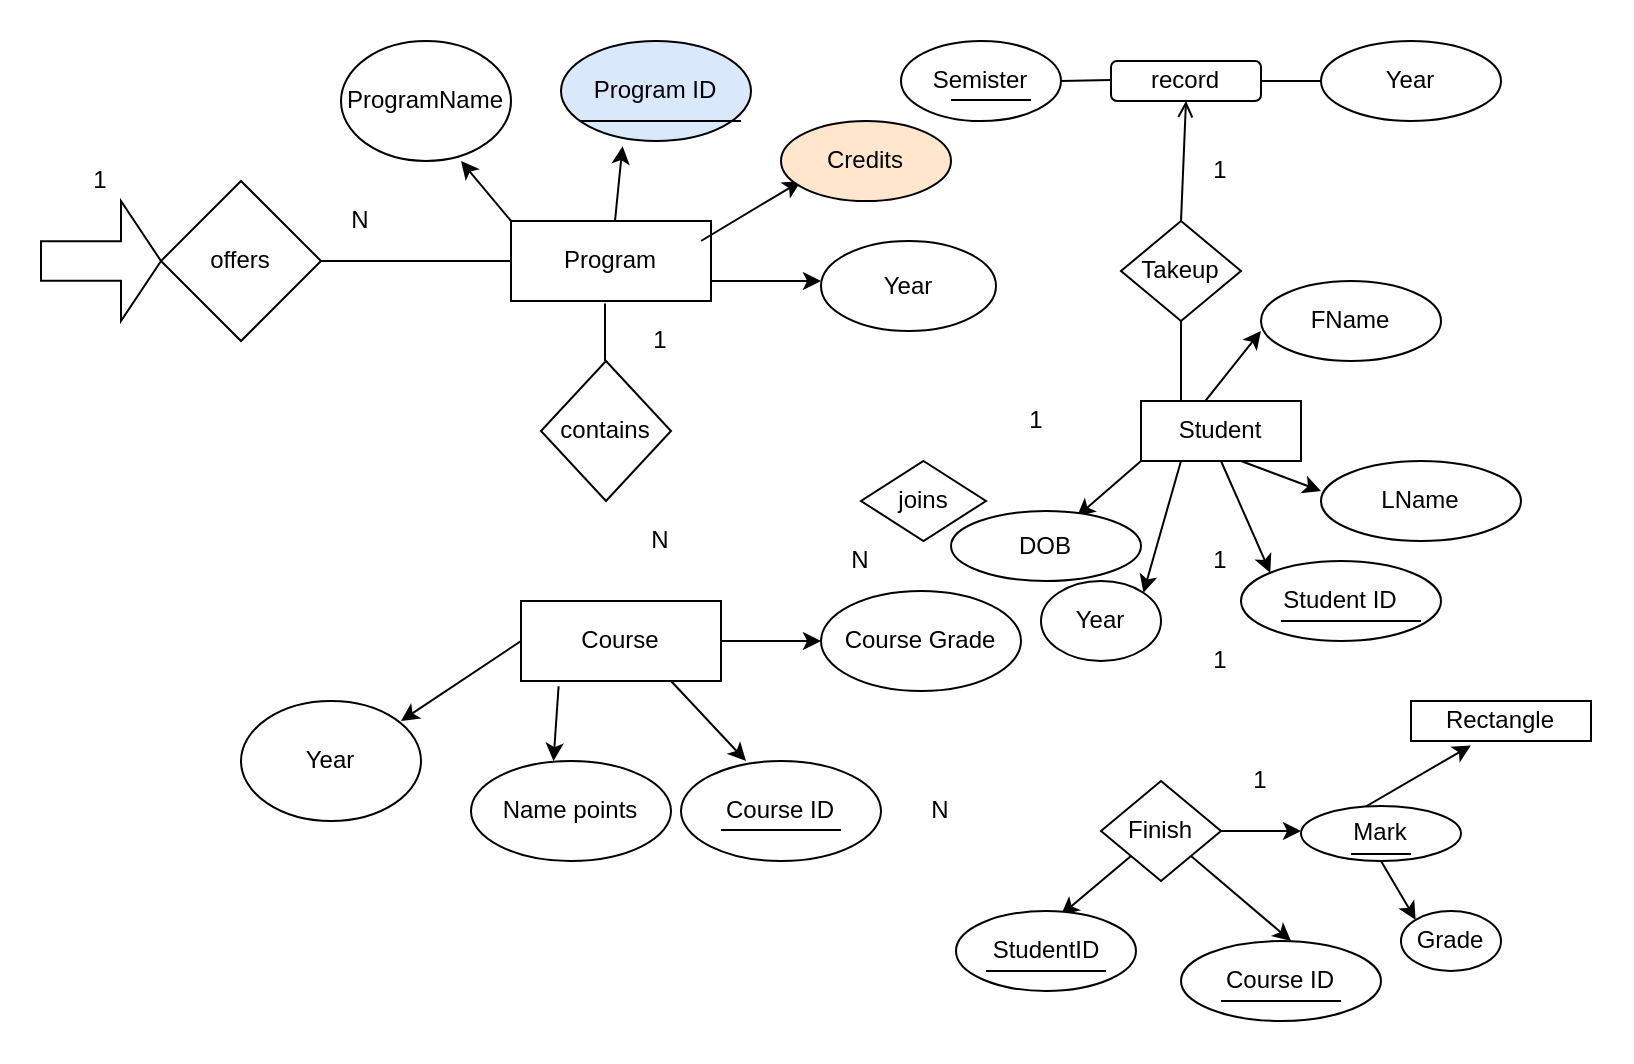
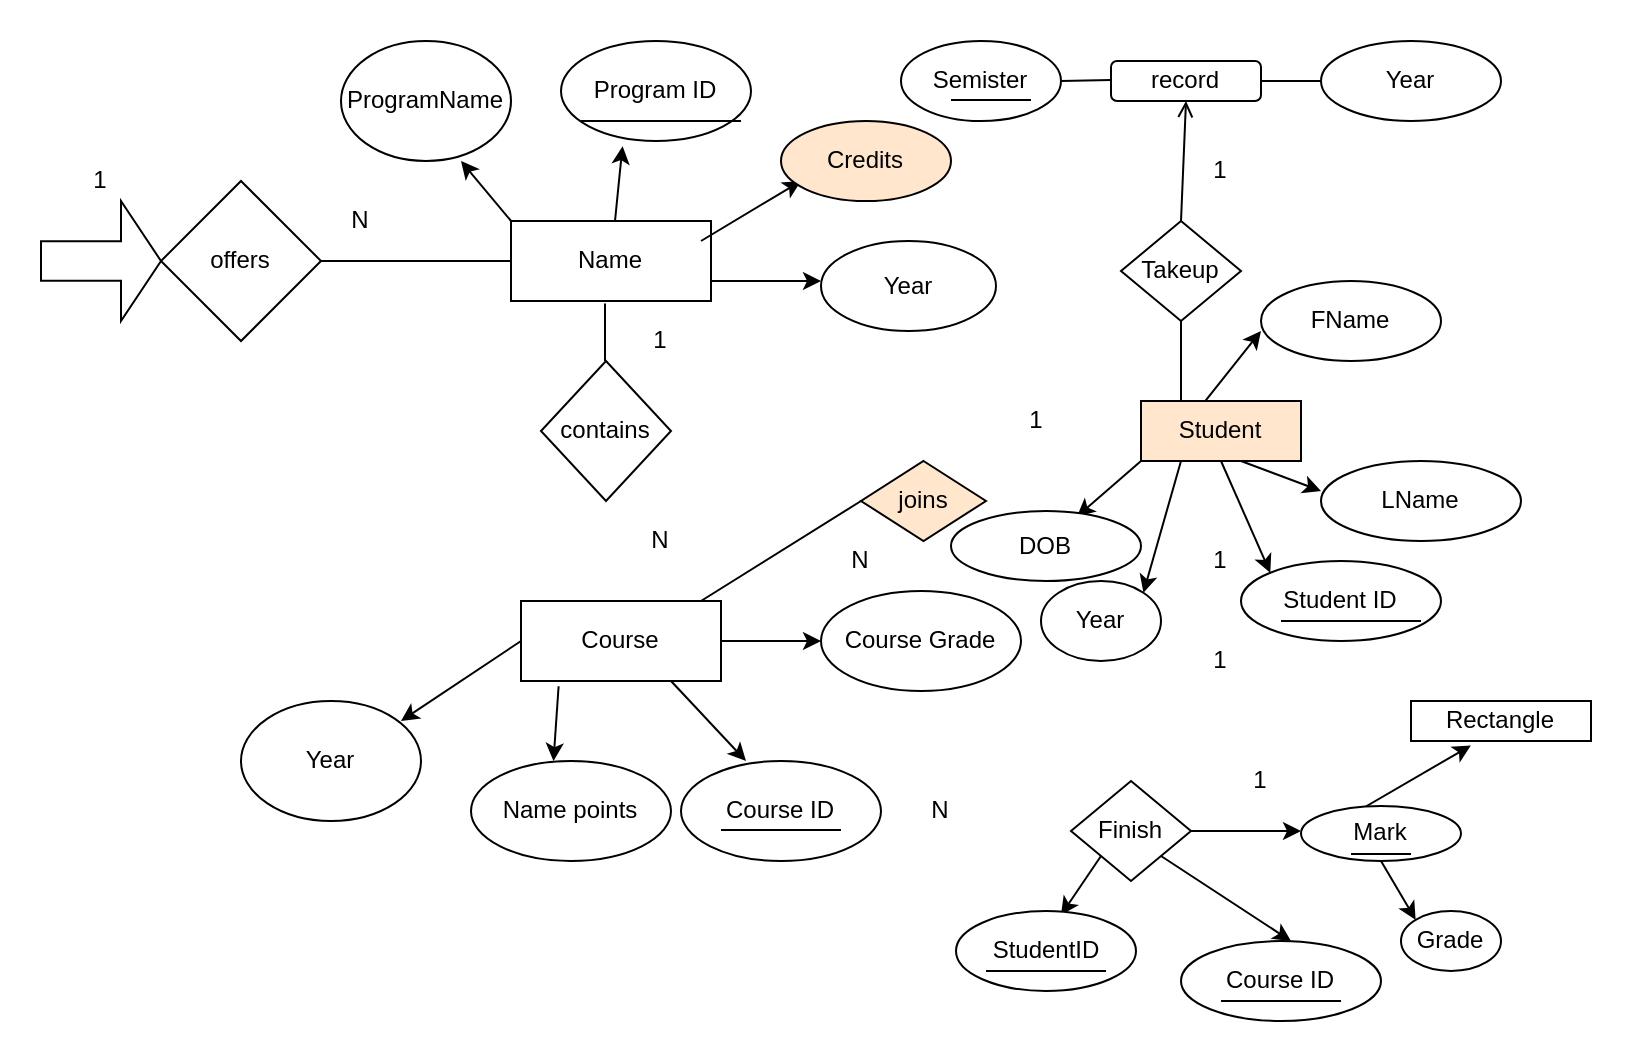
(656, 91) -> (656, 91)
(611, 261) -> (611, 261)
(1221, 431) -> (1221, 431)
(924, 501) -> (924, 501)
none -> (781, 551)
(1161, 831) -> (1131, 831)
